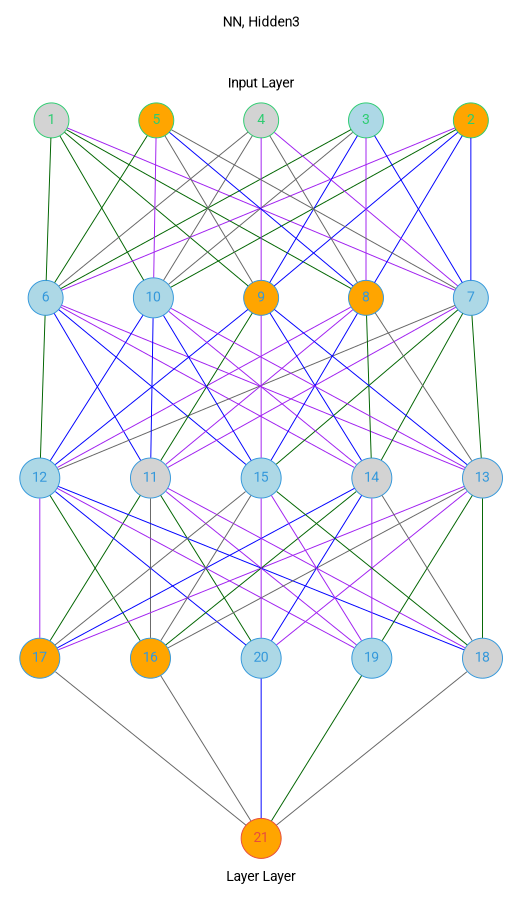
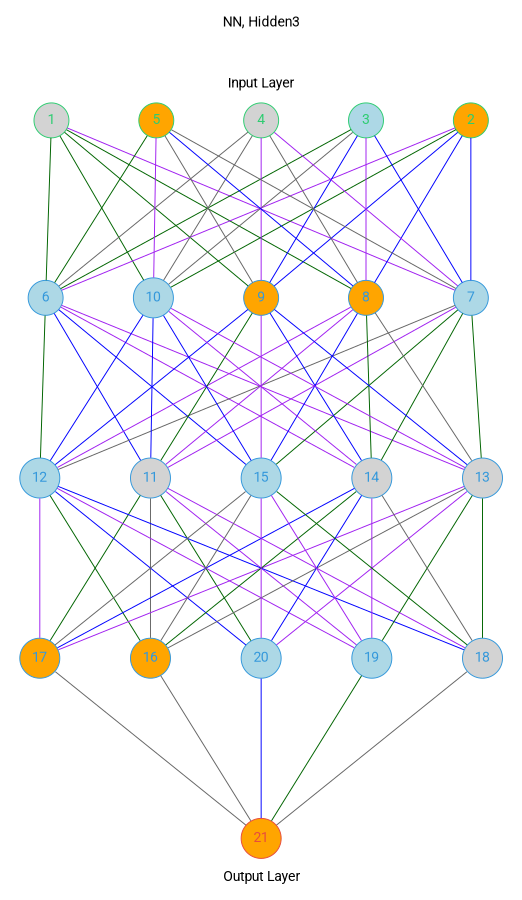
(261, 878) -> (262, 878)
